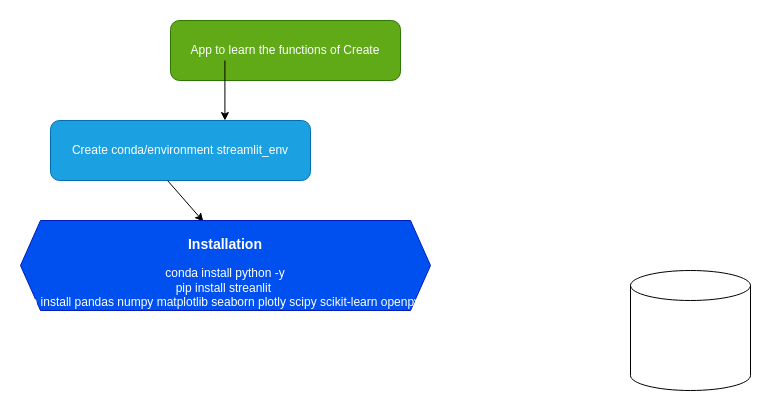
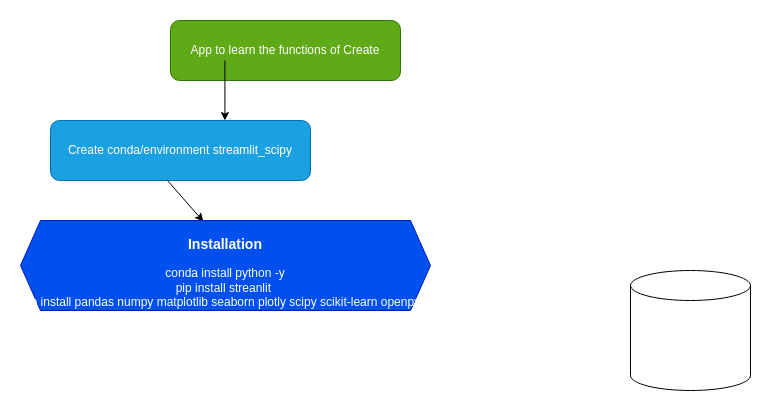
(181, 151) -> (181, 151)
